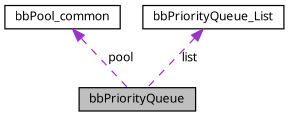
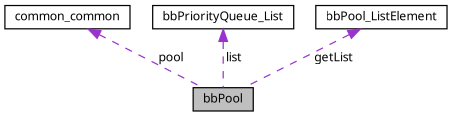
(63, 17) -> (67, 17)
none -> (381, 17)
(137, 99) -> (223, 99)
